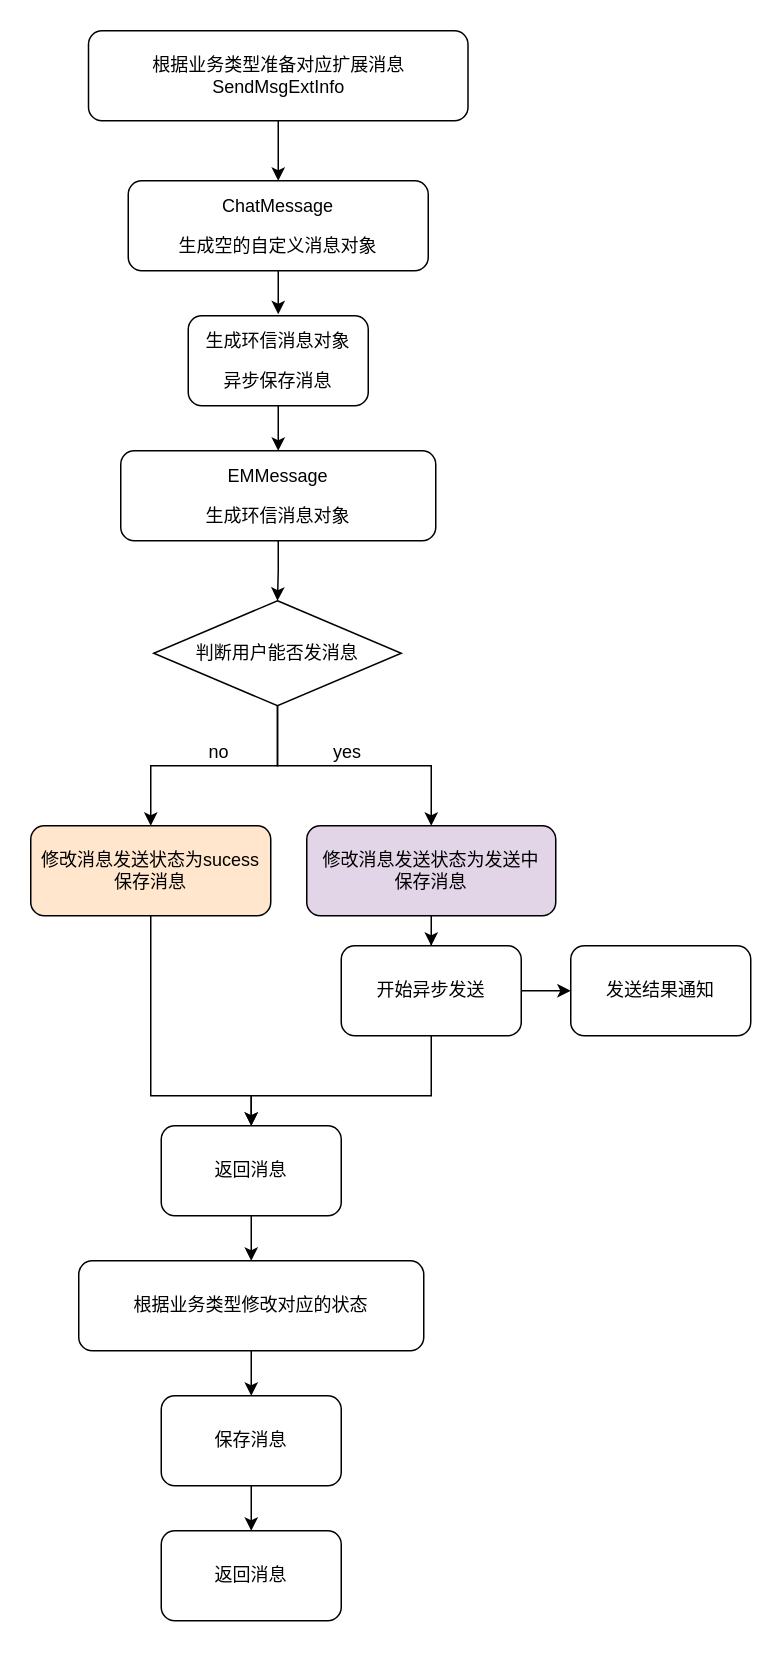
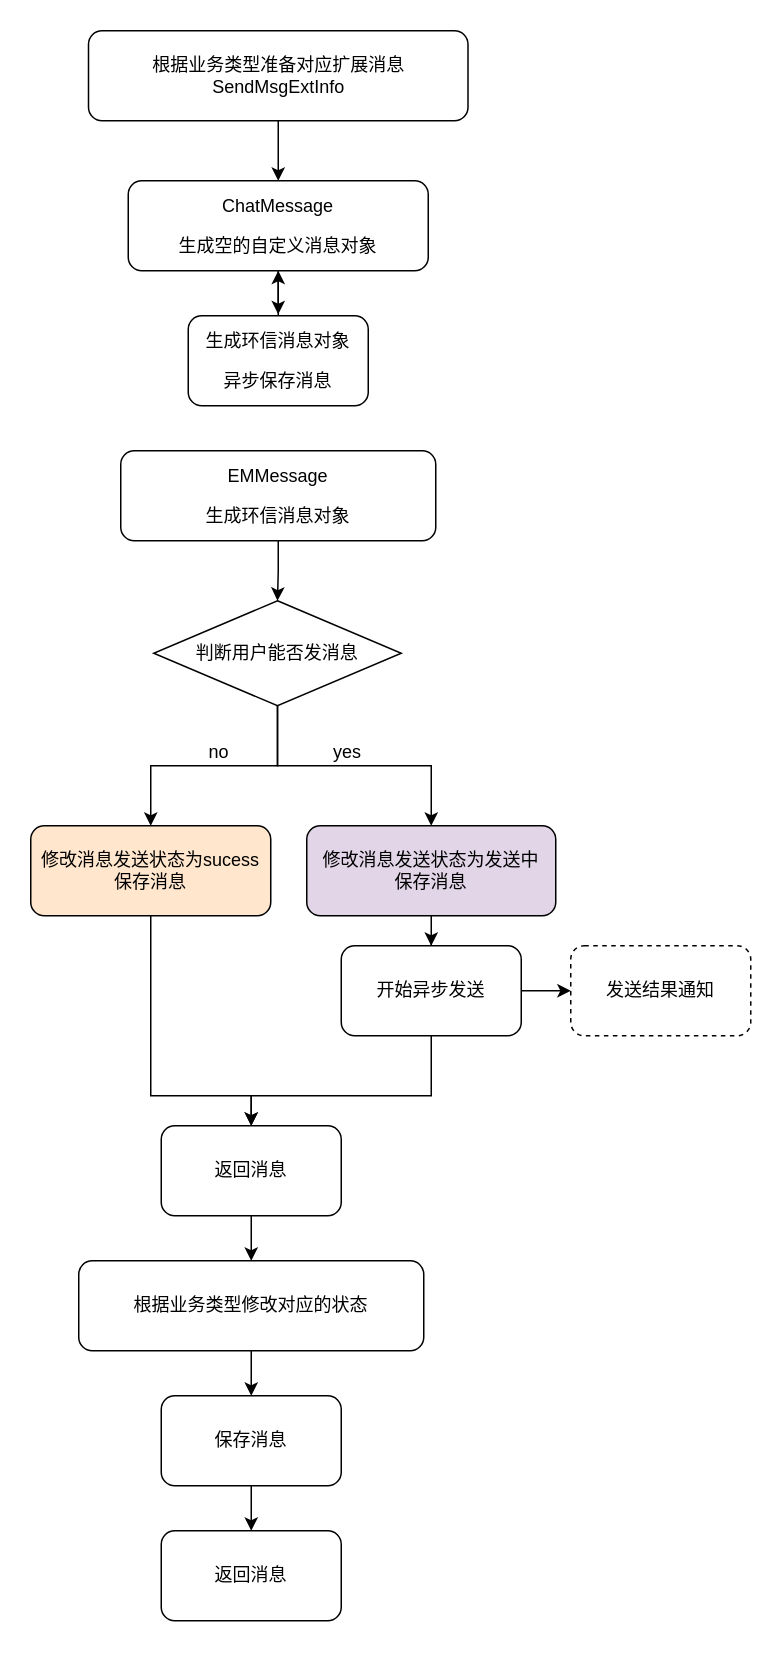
(278, 434) -> (278, 314)
(661, 991) -> (661, 991)
